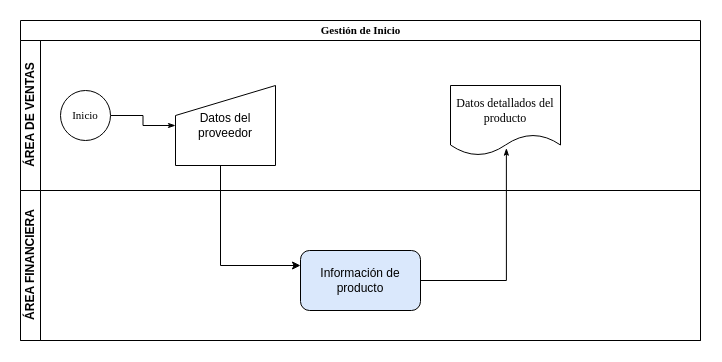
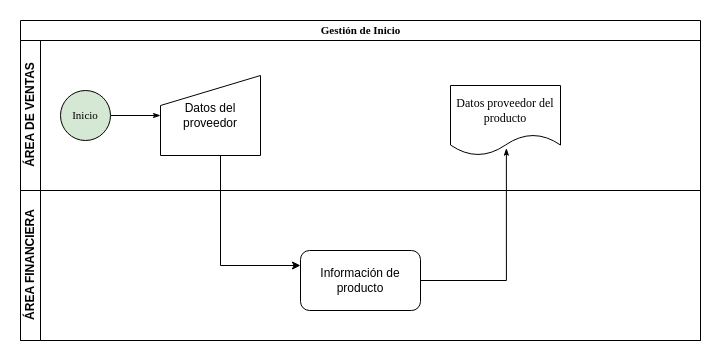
(506, 111) -> (506, 111)
(86, 116) -> (86, 116)
(226, 126) -> (211, 116)
(361, 281) -> (361, 281)
